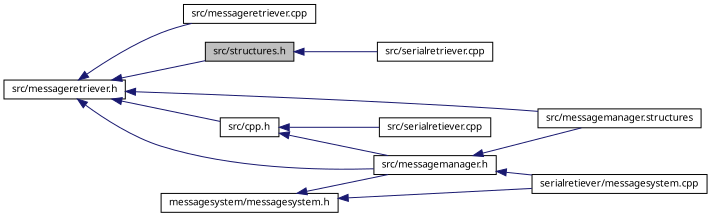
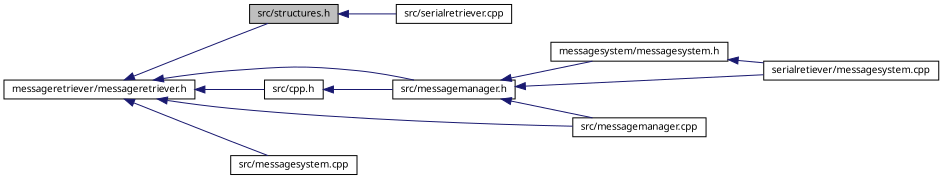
(250, 14) -> (294, 165)
(65, 89) -> (99, 89)
(620, 118) -> (639, 127)
(435, 127) -> none
(347, 183) -> (552, 70)
